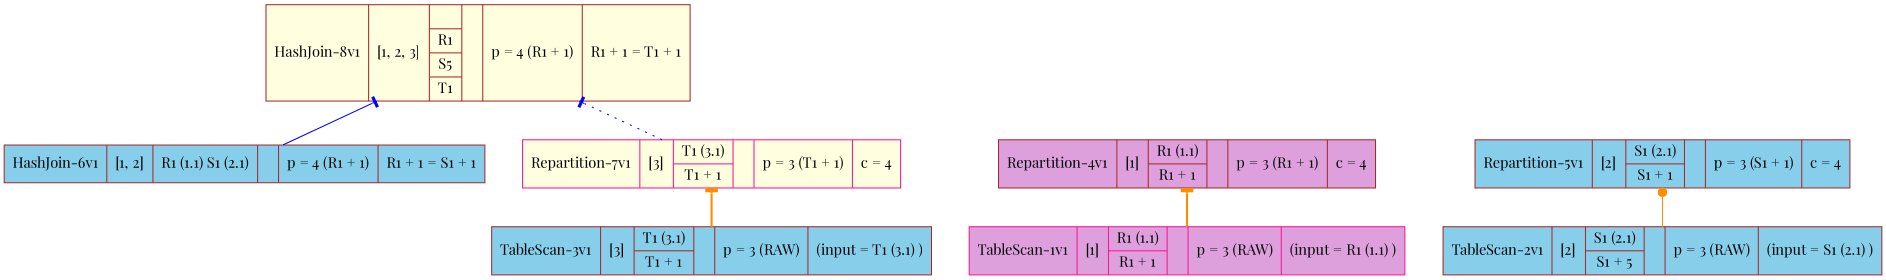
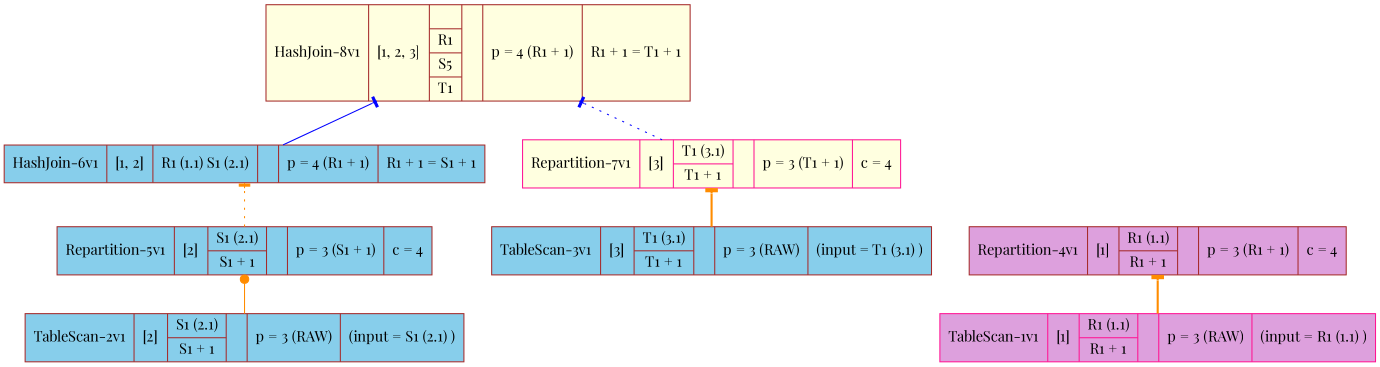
none -> (245, 207)
(1615, 262) -> (197, 349)
